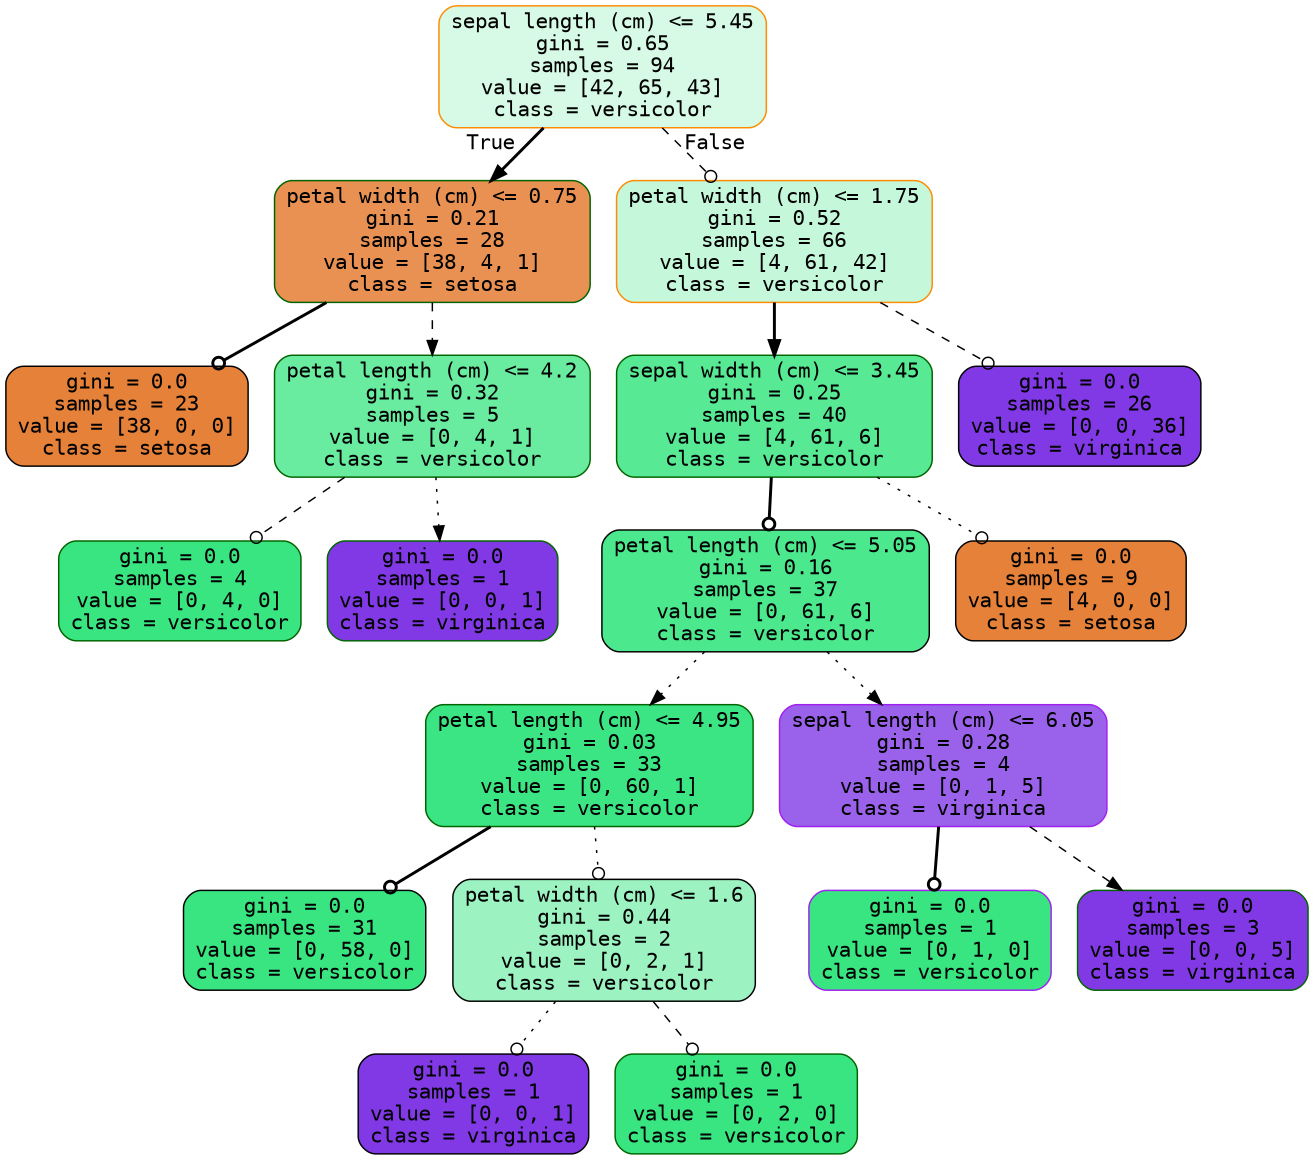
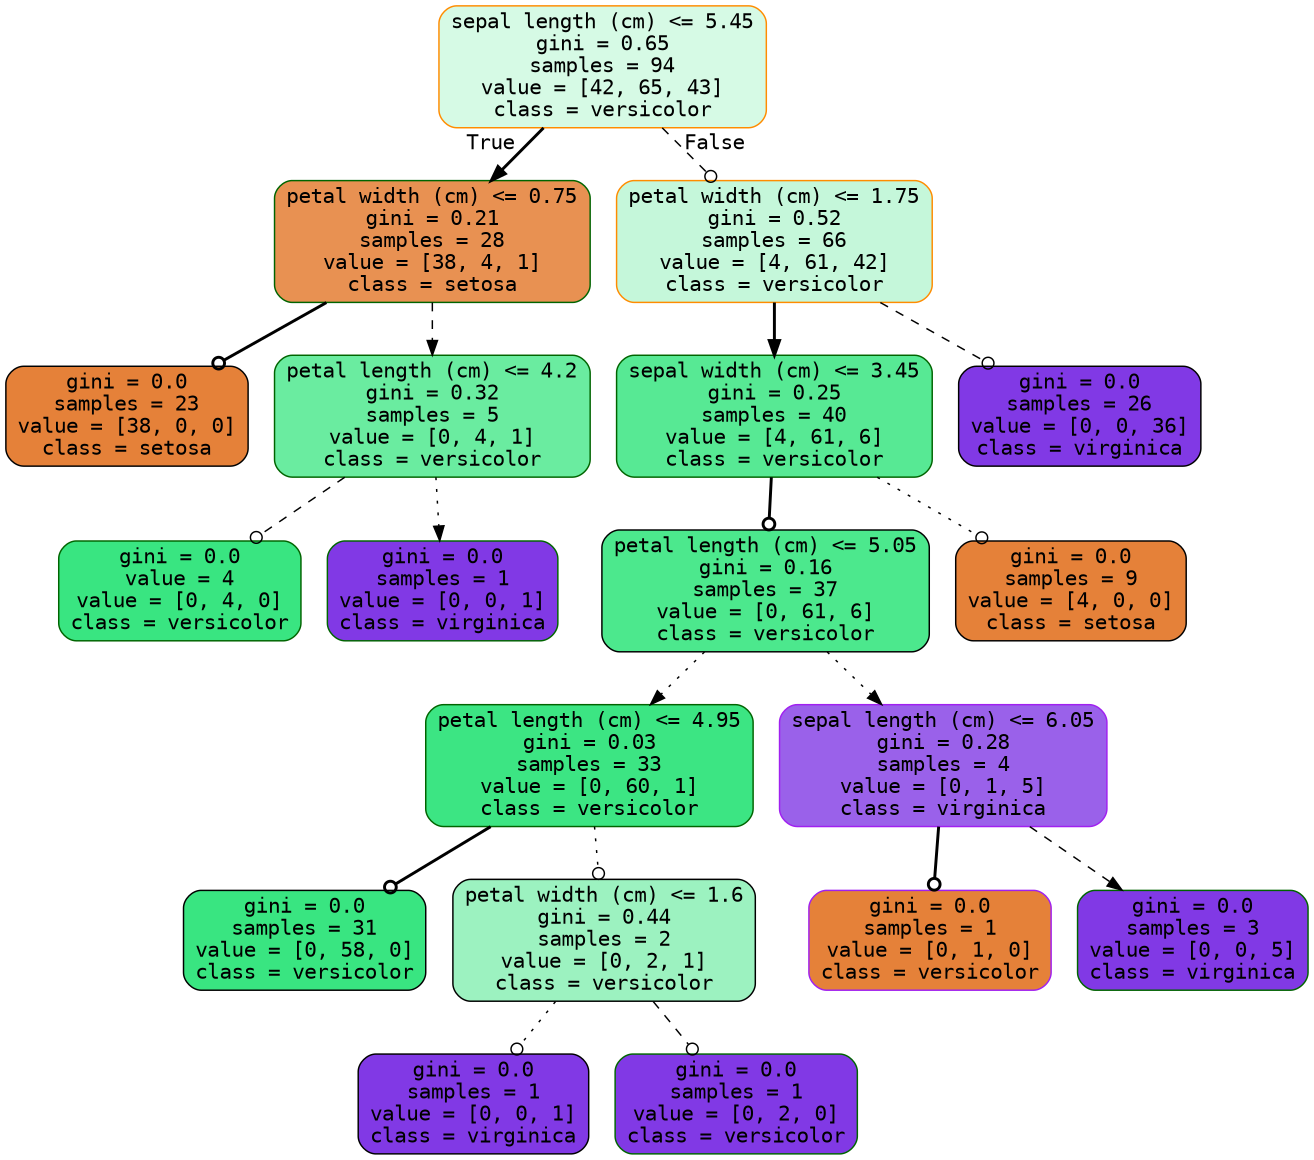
(180, 591) -> (180, 591)
(930, 940) -> (930, 940)
(736, 1104) -> (736, 1104)
